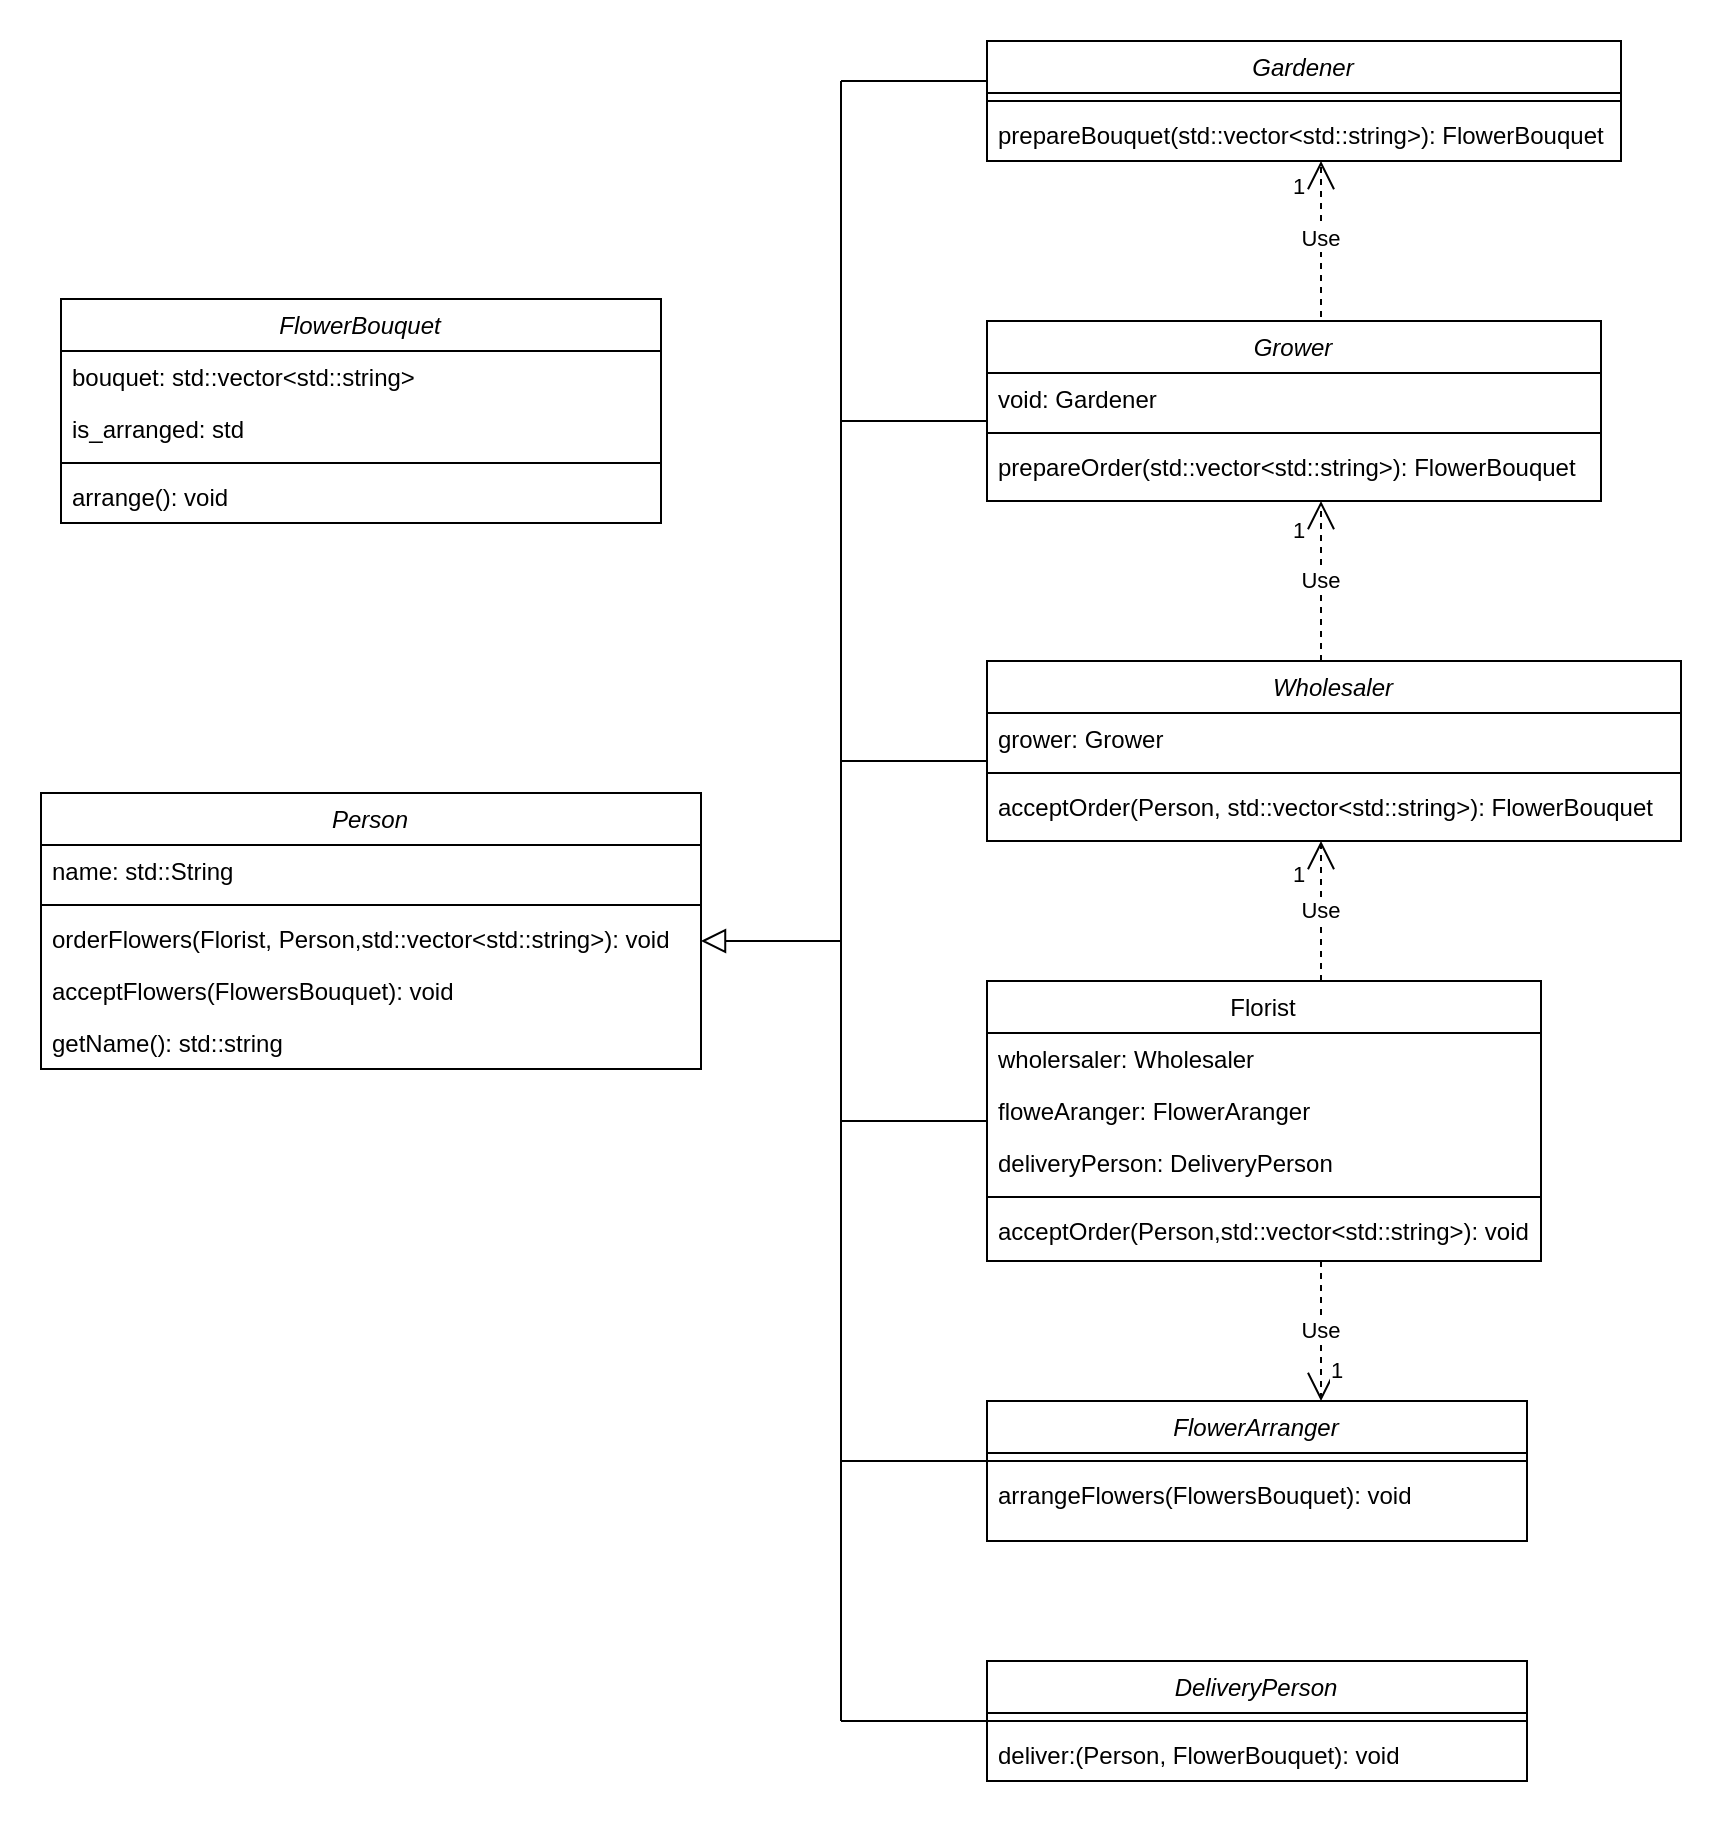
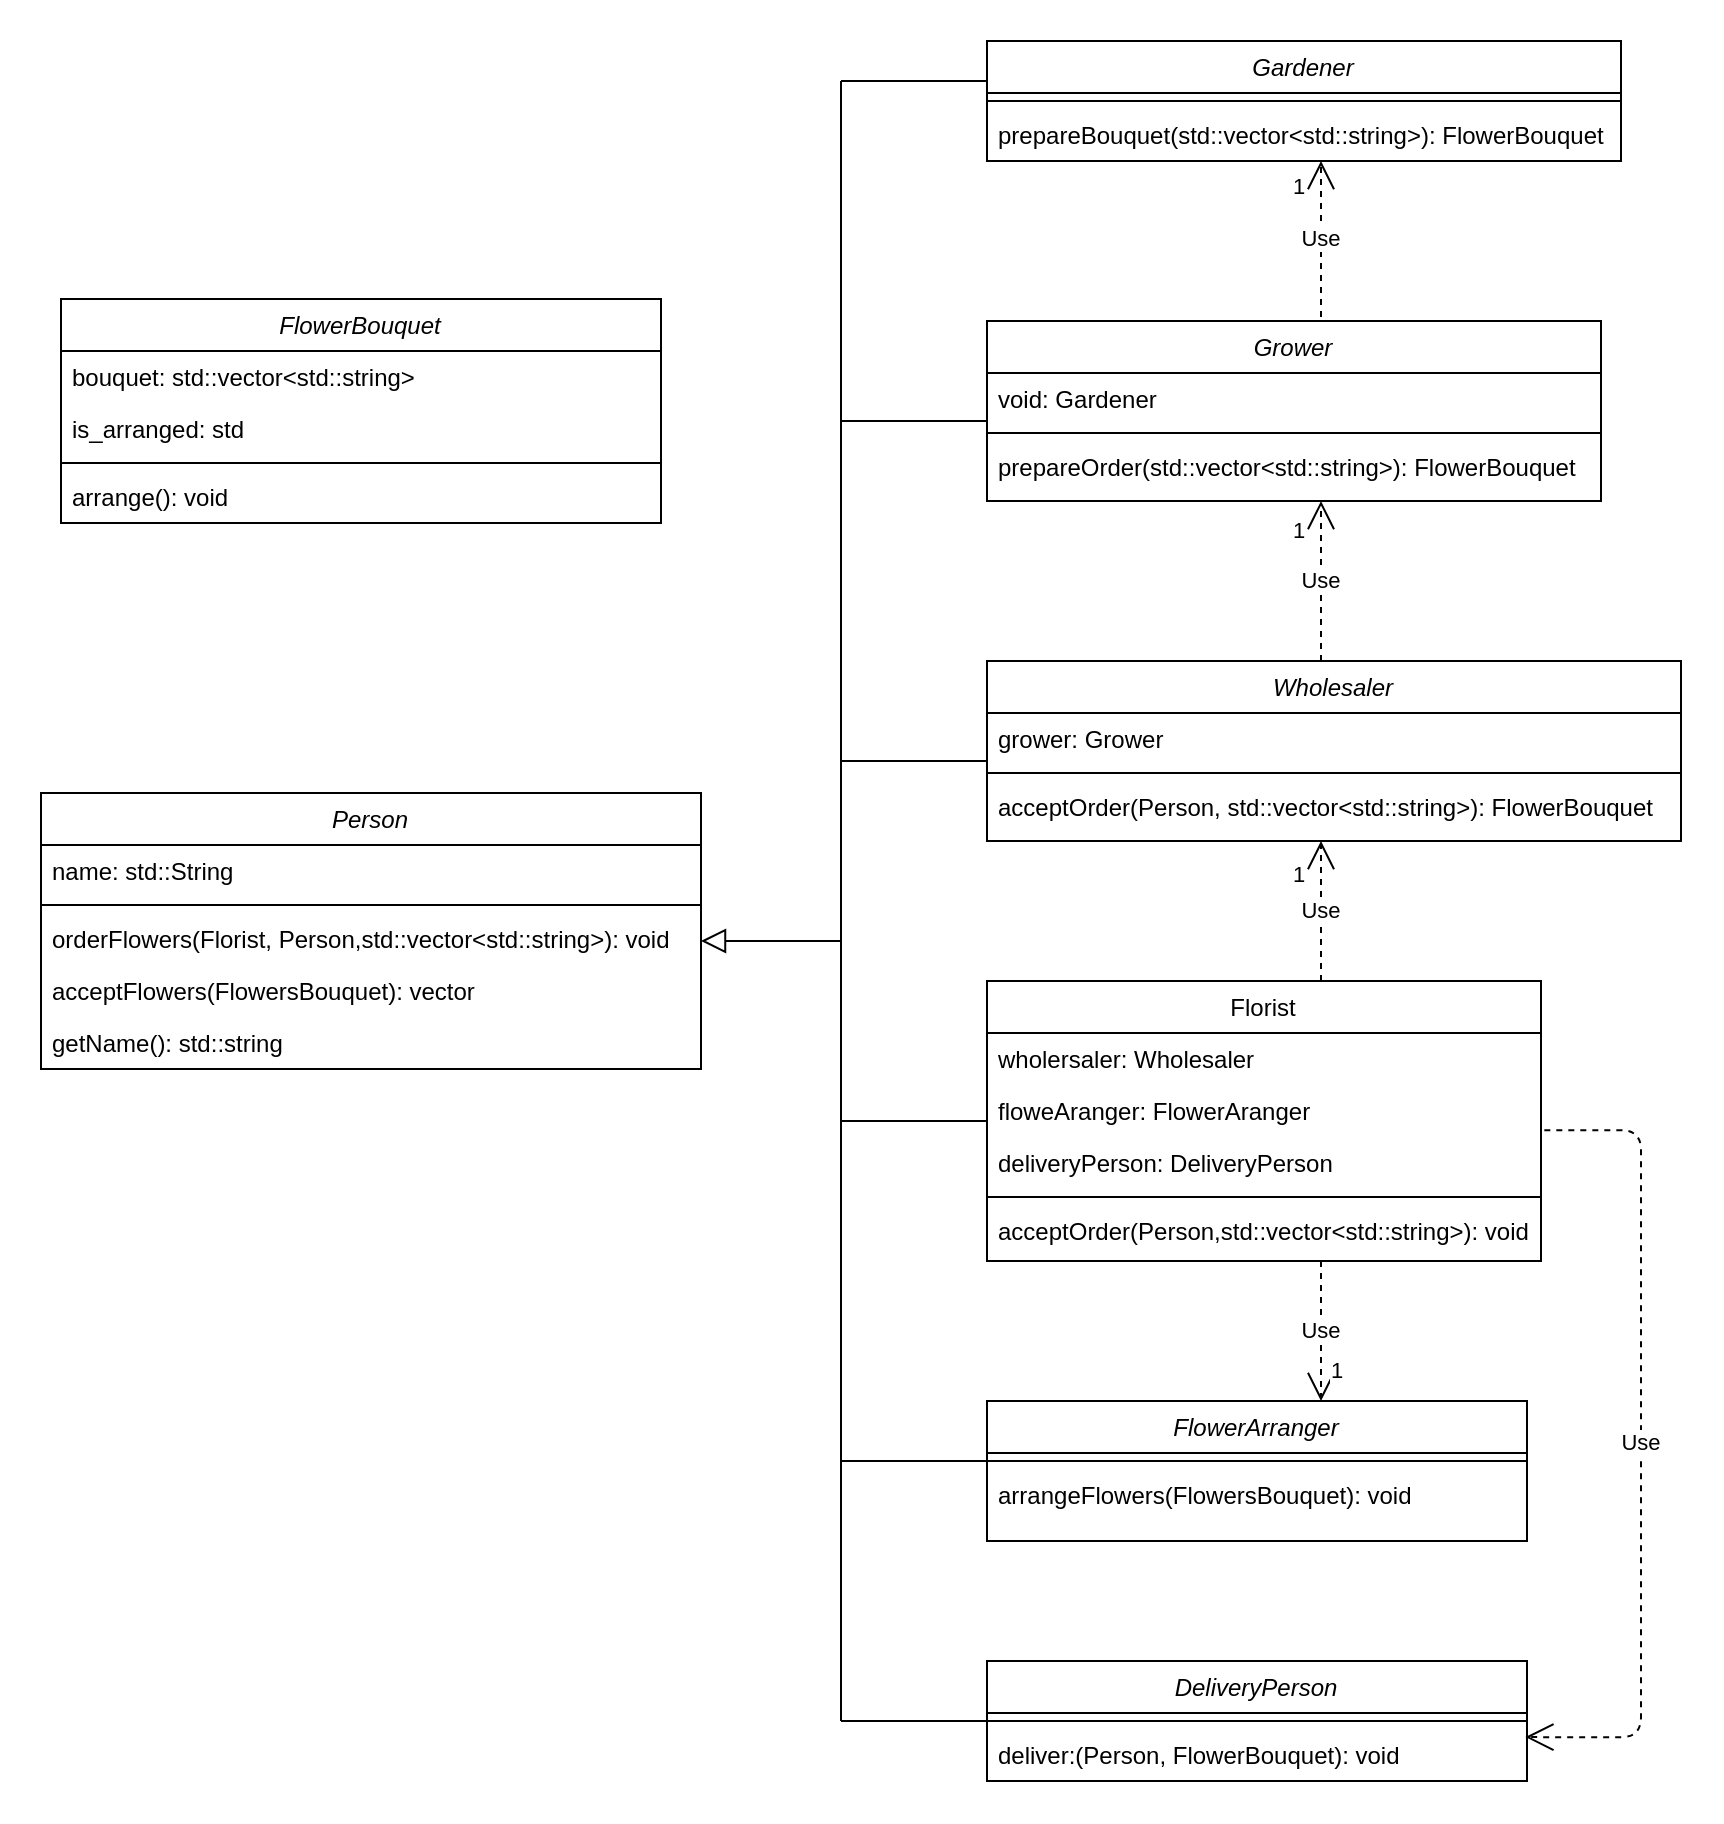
(272, 992) -> (288, 992)
none -> (1641, 1249)
